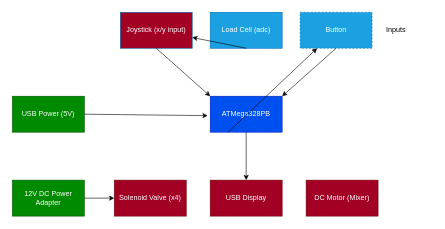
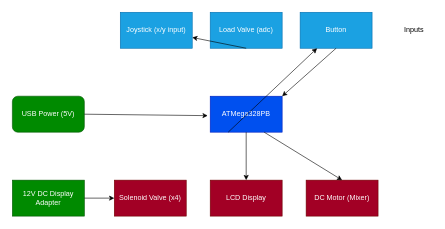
(156, 30) -> (156, 30)
(246, 30) -> (246, 30)
(336, 30) -> (336, 30)
(396, 30) -> (414, 30)
(182, 71) -> none
(48, 114) -> (48, 114)
none -> (301, 155)
(48, 198) -> (48, 198)
(246, 198) -> (246, 198)
